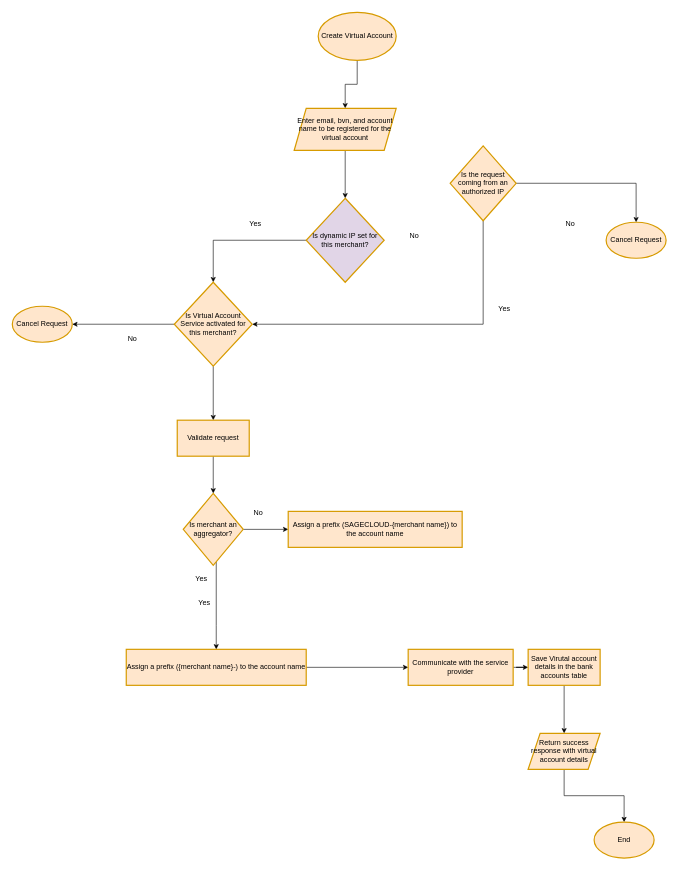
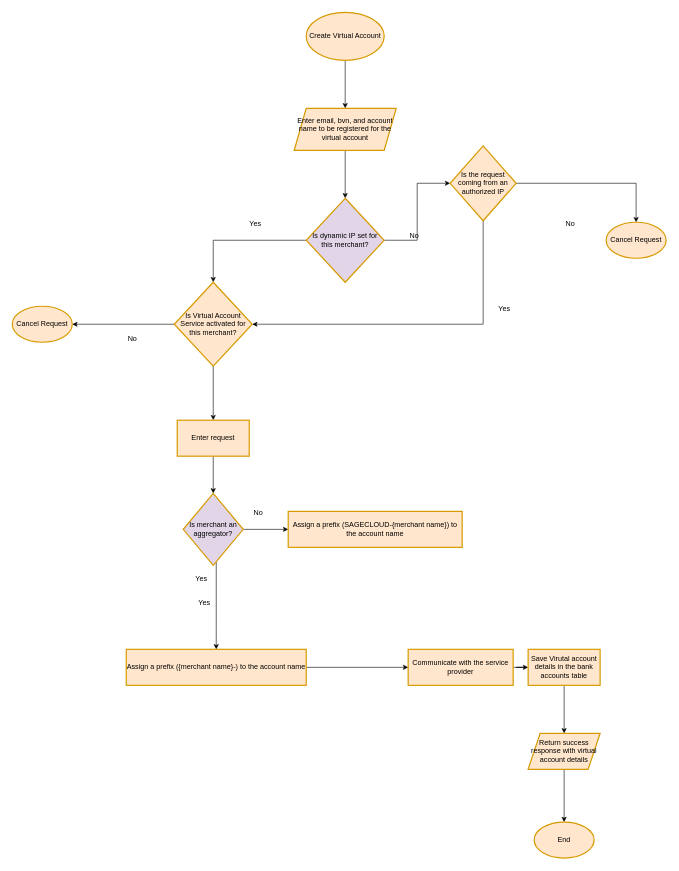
(357, 36) -> (345, 36)
none -> (417, 183)
(213, 438) -> (213, 438)
(213, 530) -> (213, 530)
(624, 840) -> (564, 840)
